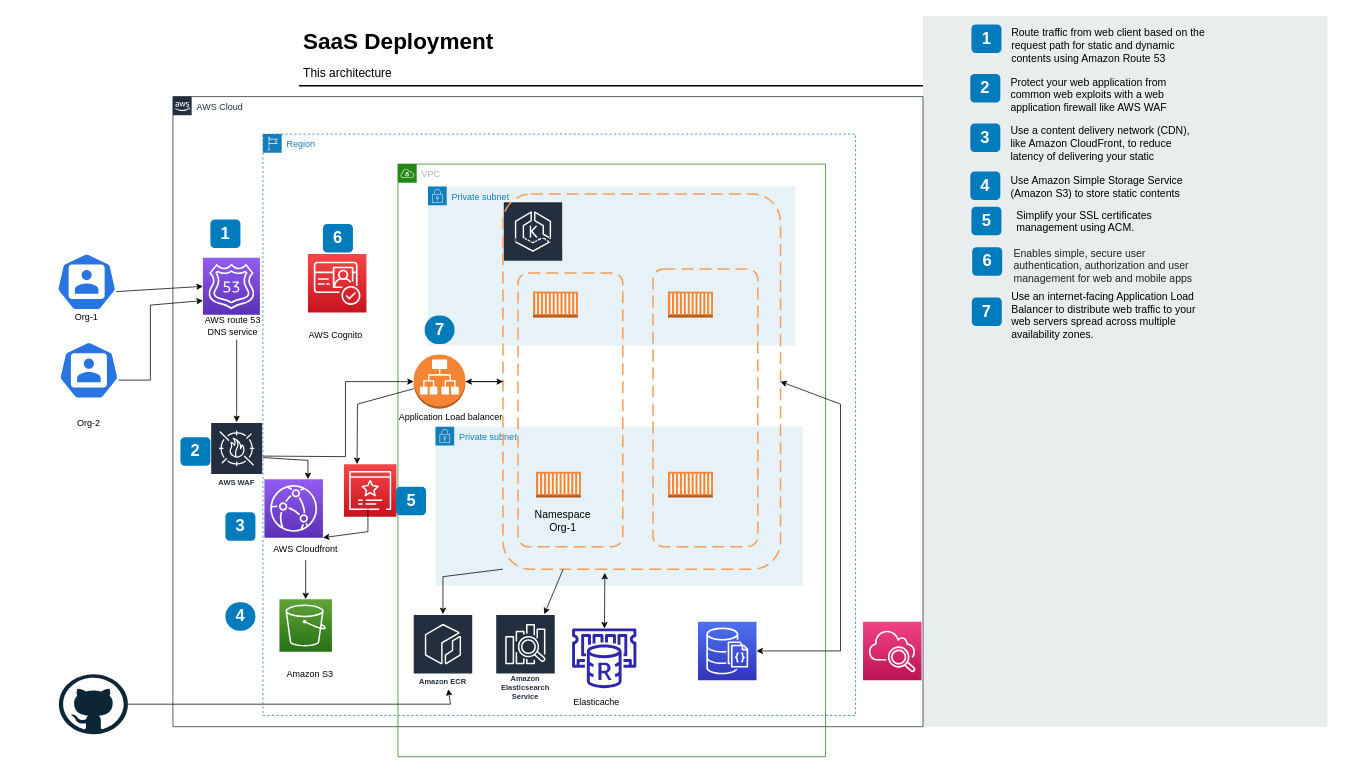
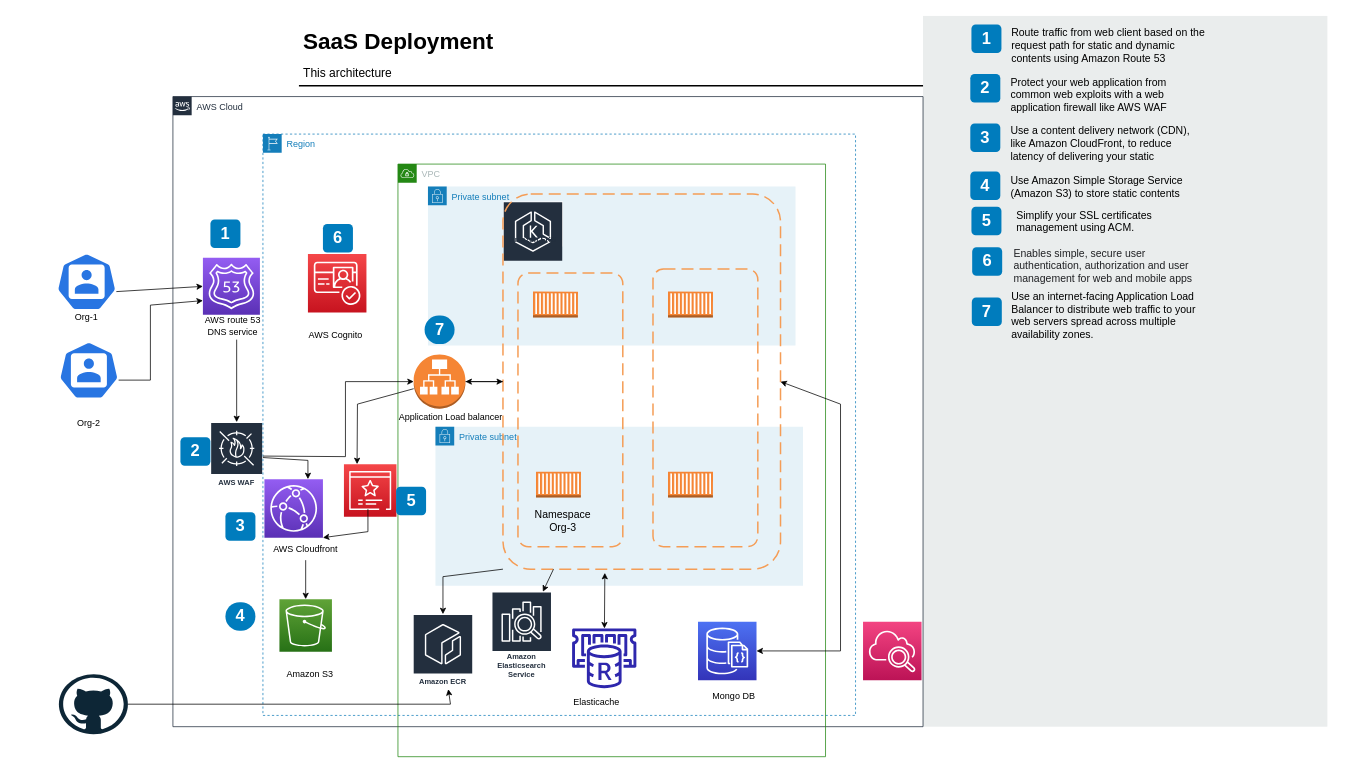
(563, 520) -> (563, 520)
(525, 659) -> (522, 636)
none -> (734, 696)
